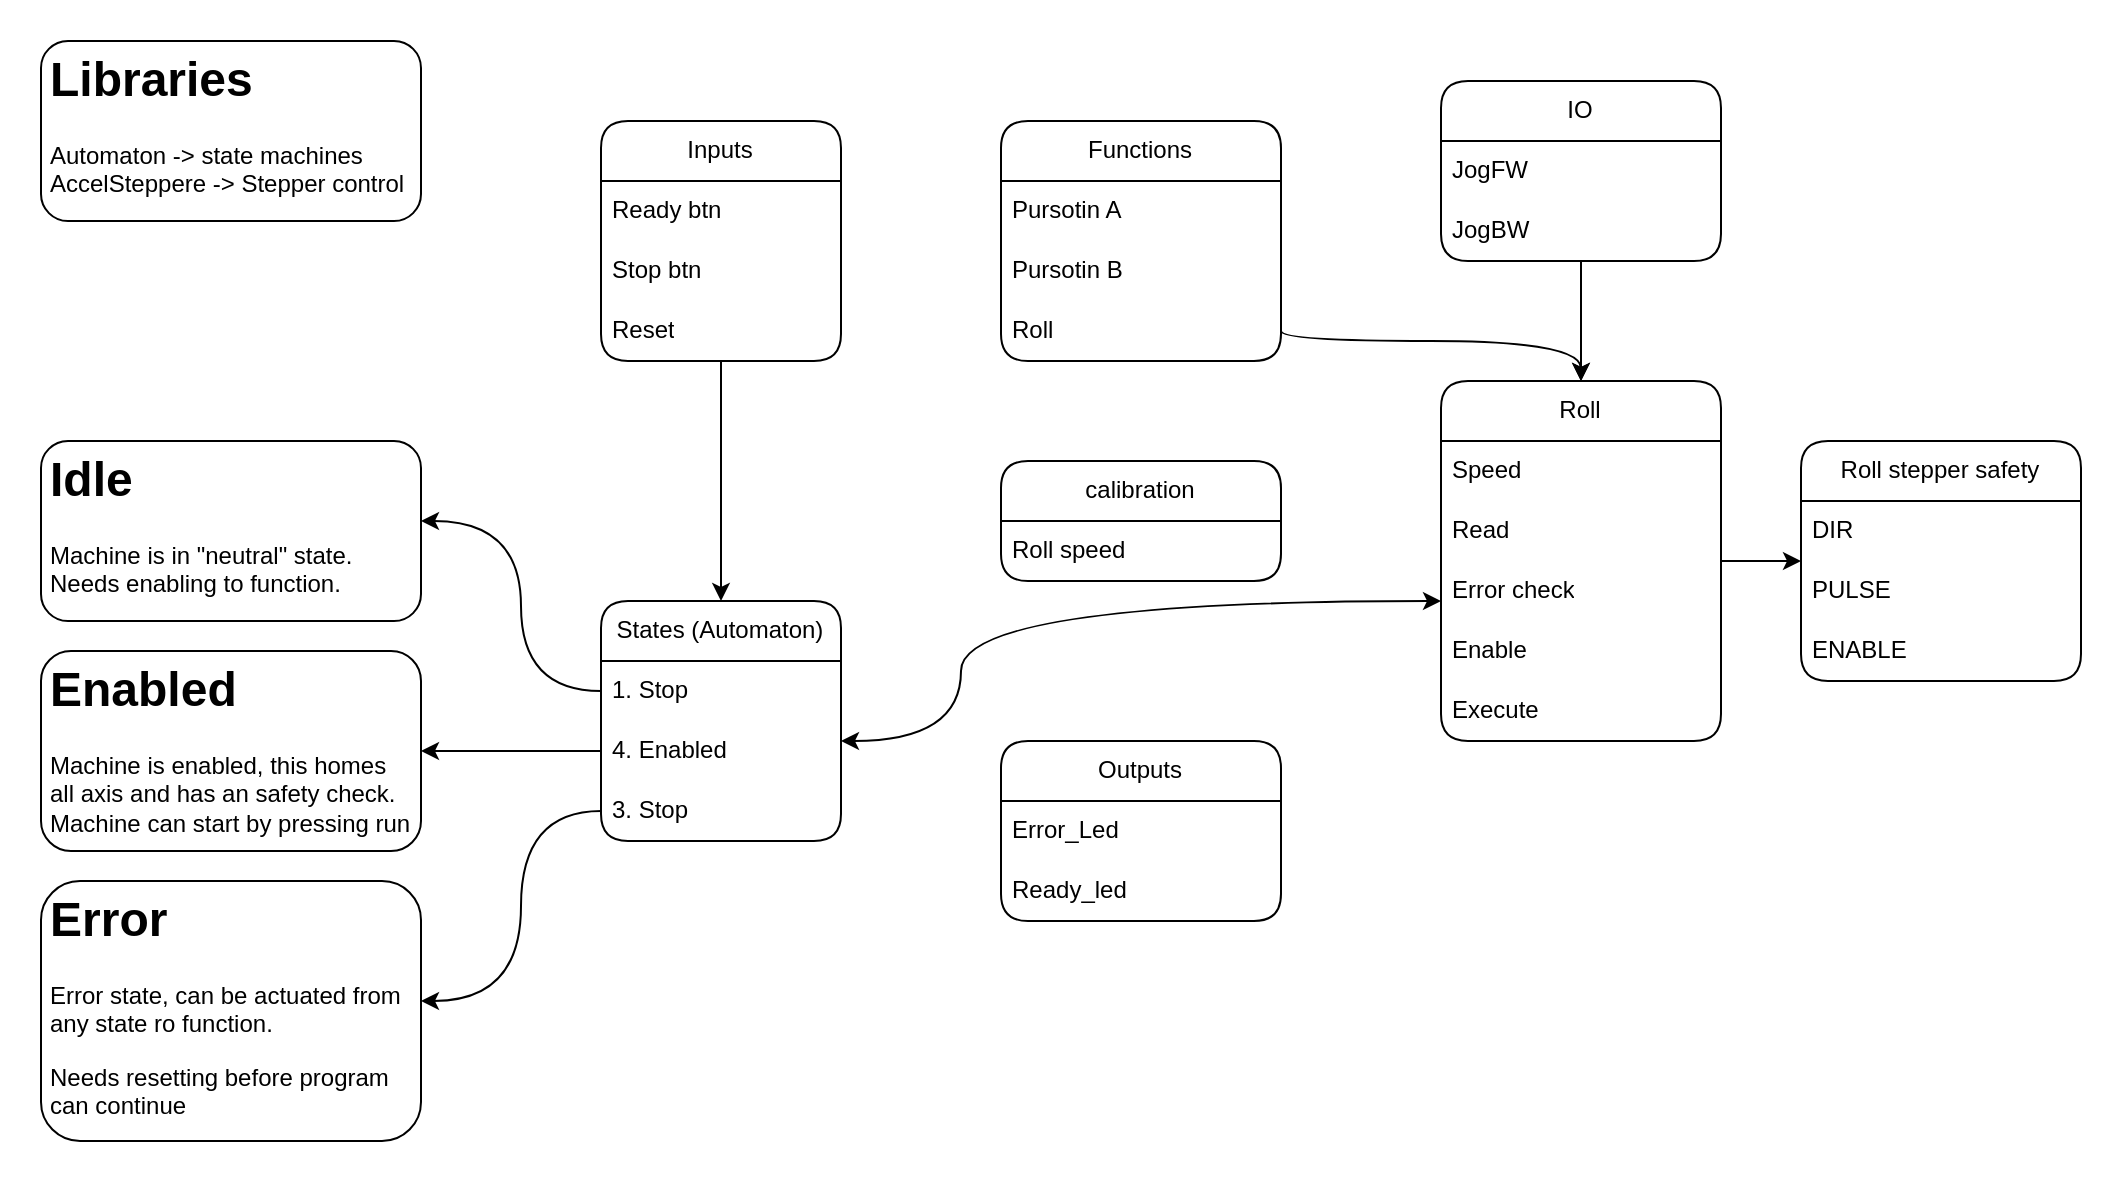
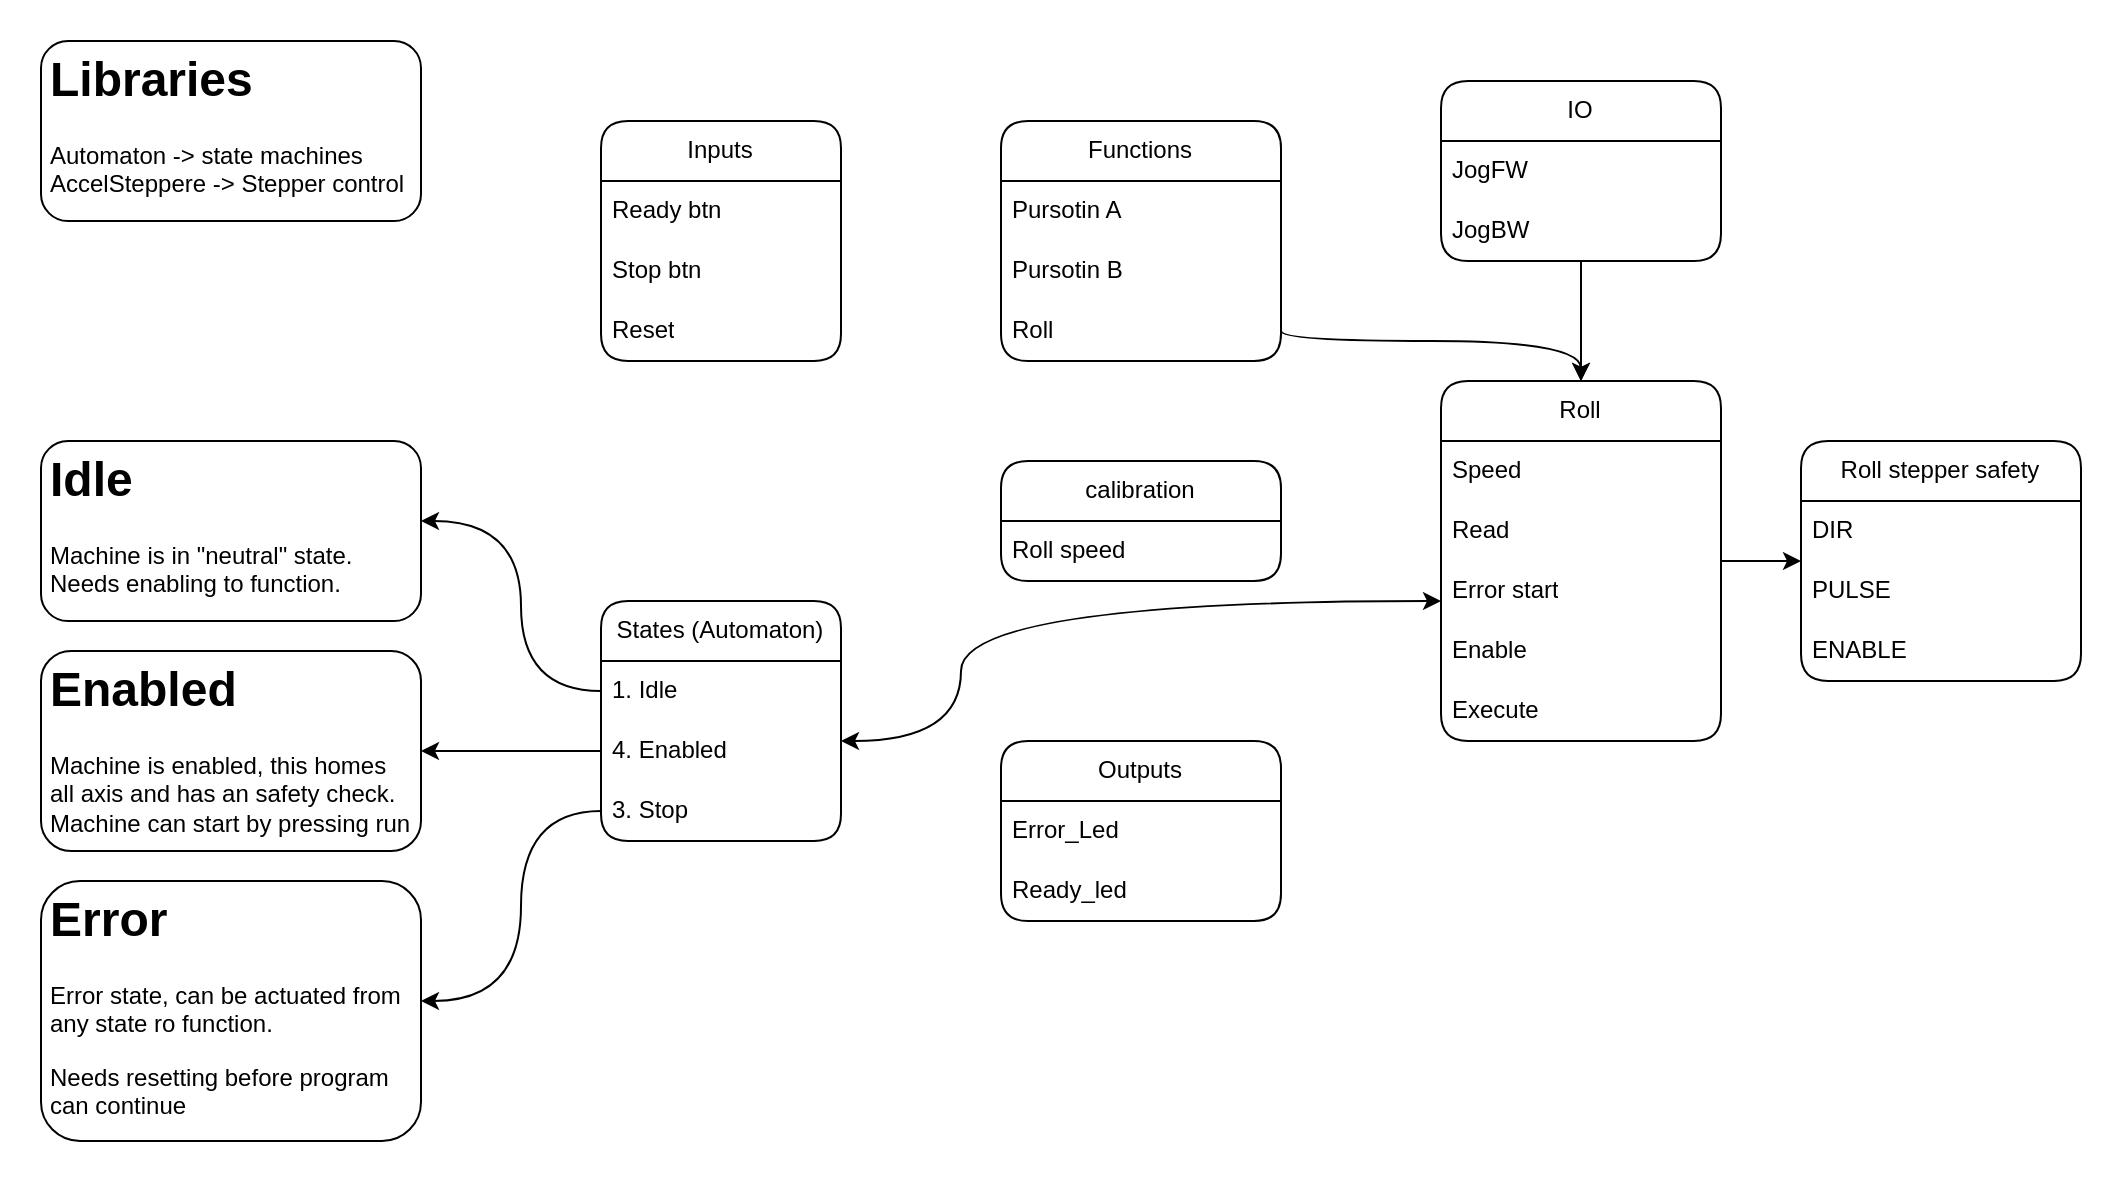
(721, 476) -> none
(1524, 591) -> (1524, 591)
(654, 691) -> (651, 691)
